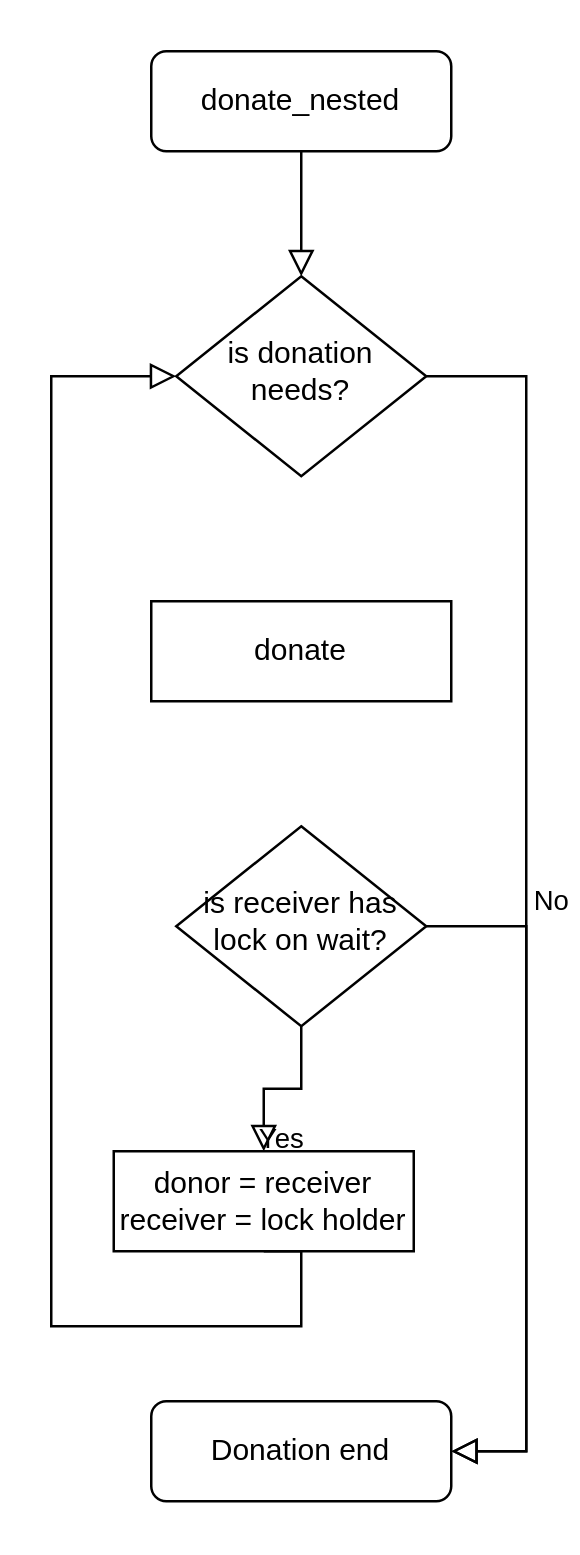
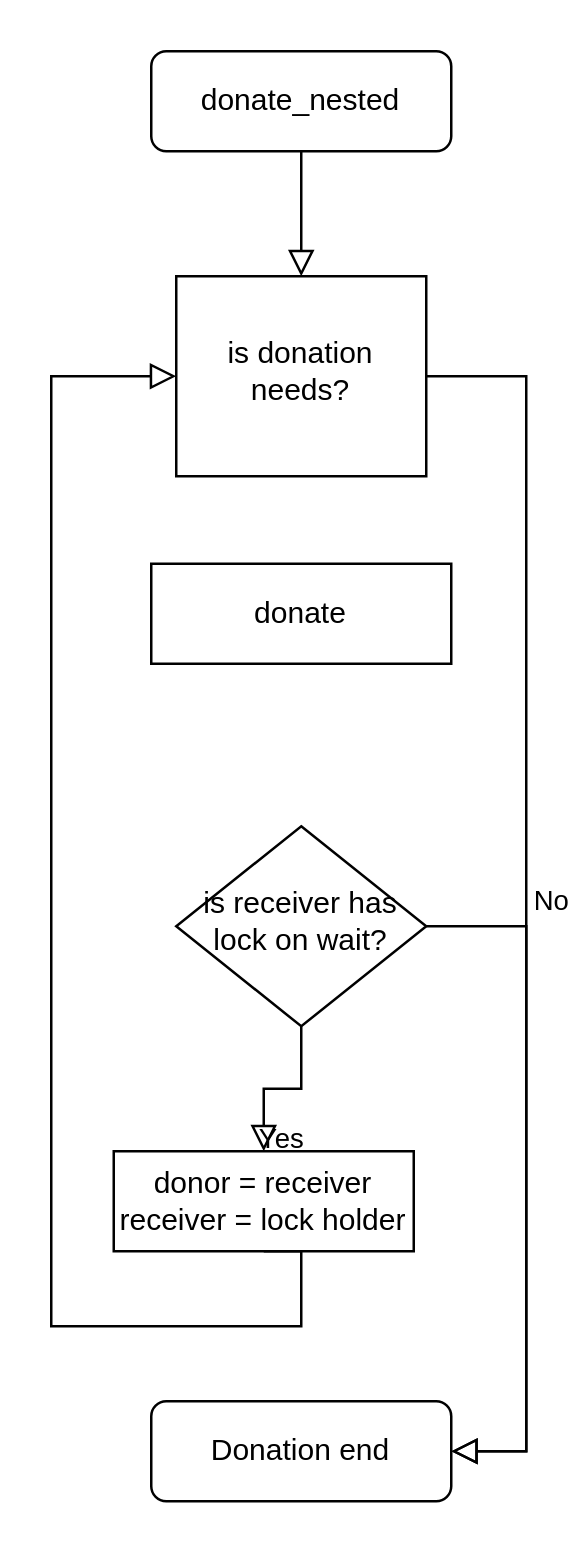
(301, 376) -> (301, 376)
(301, 651) -> (301, 614)
